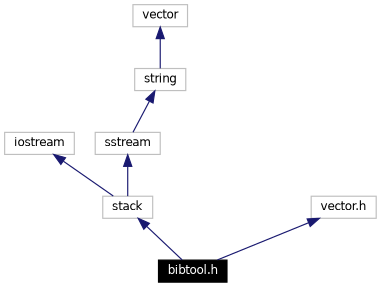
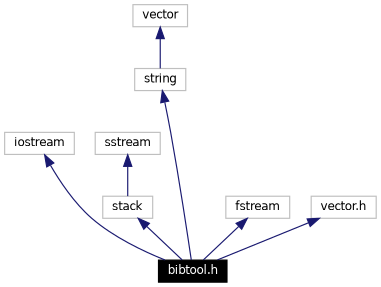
(141, 117) -> (179, 181)
(88, 179) -> (98, 224)
none -> (258, 207)
